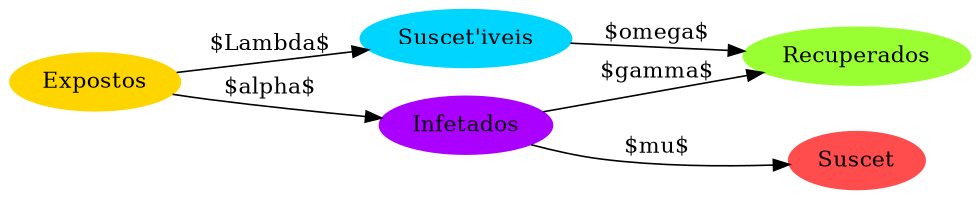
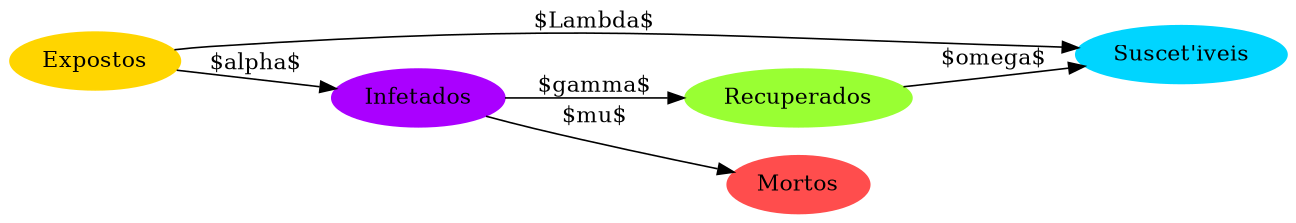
(649, 47) -> (986, 78)
(857, 161) -> (798, 185)
